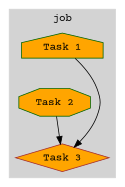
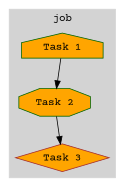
(100, 99) -> (59, 70)
